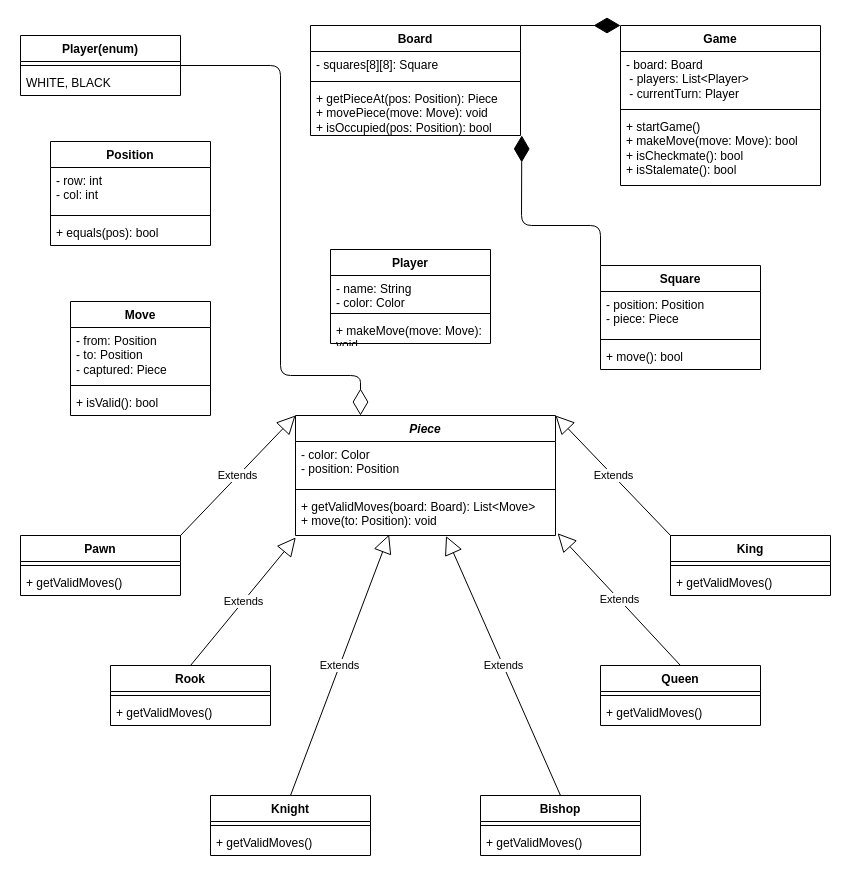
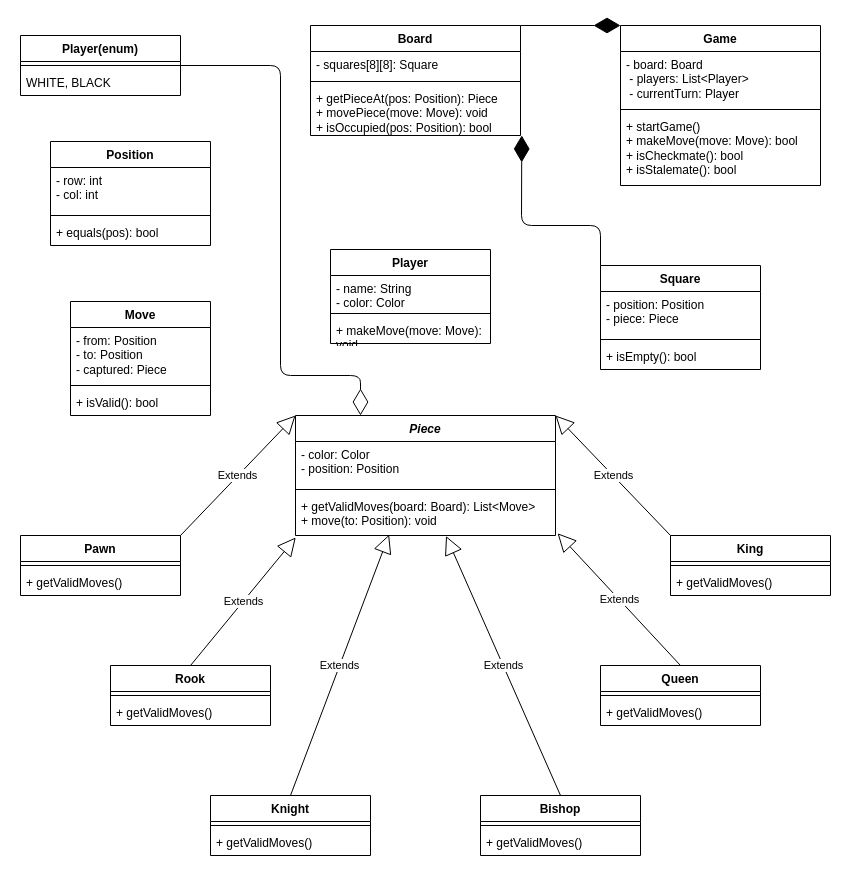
(647, 358) -> (656, 358)
